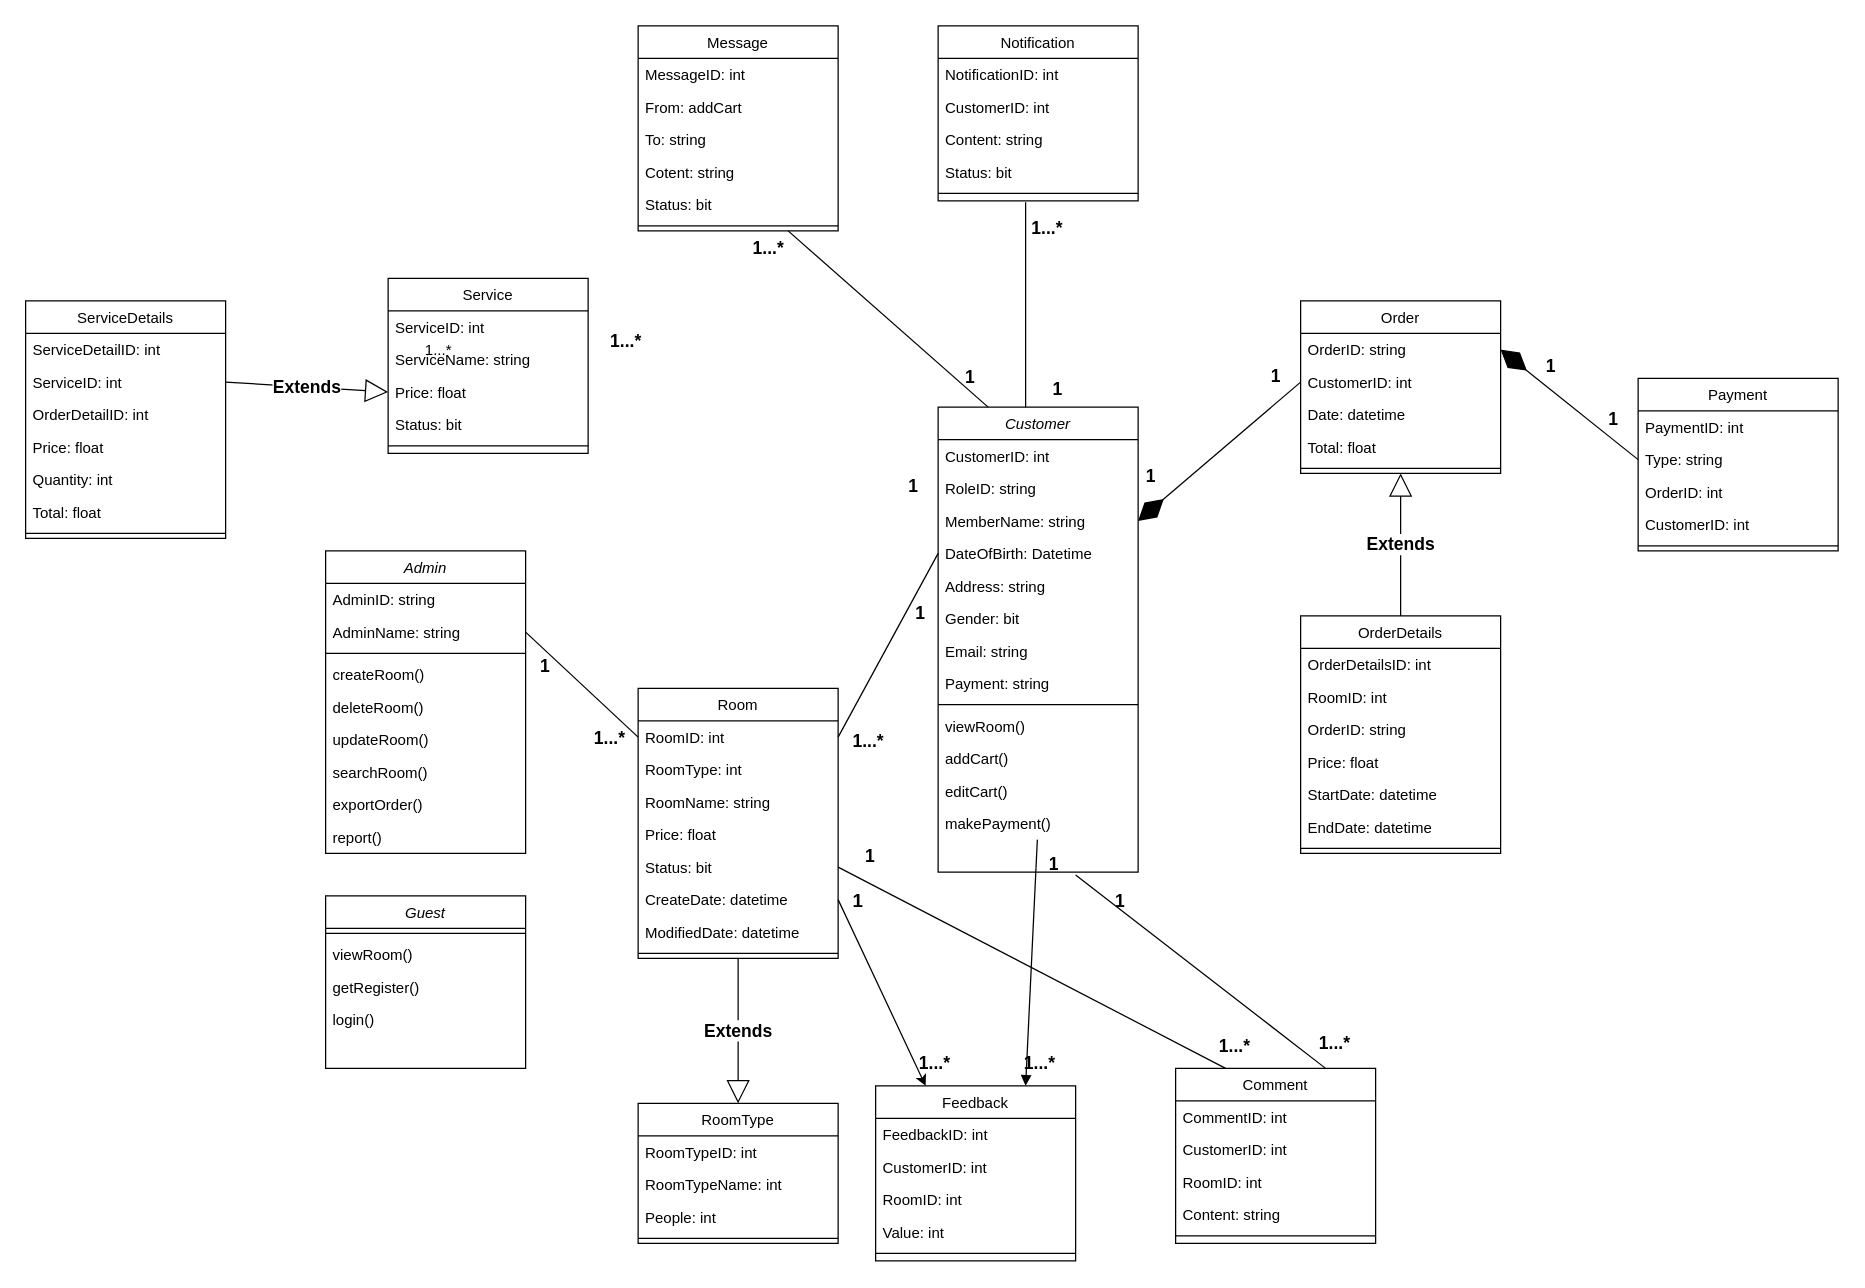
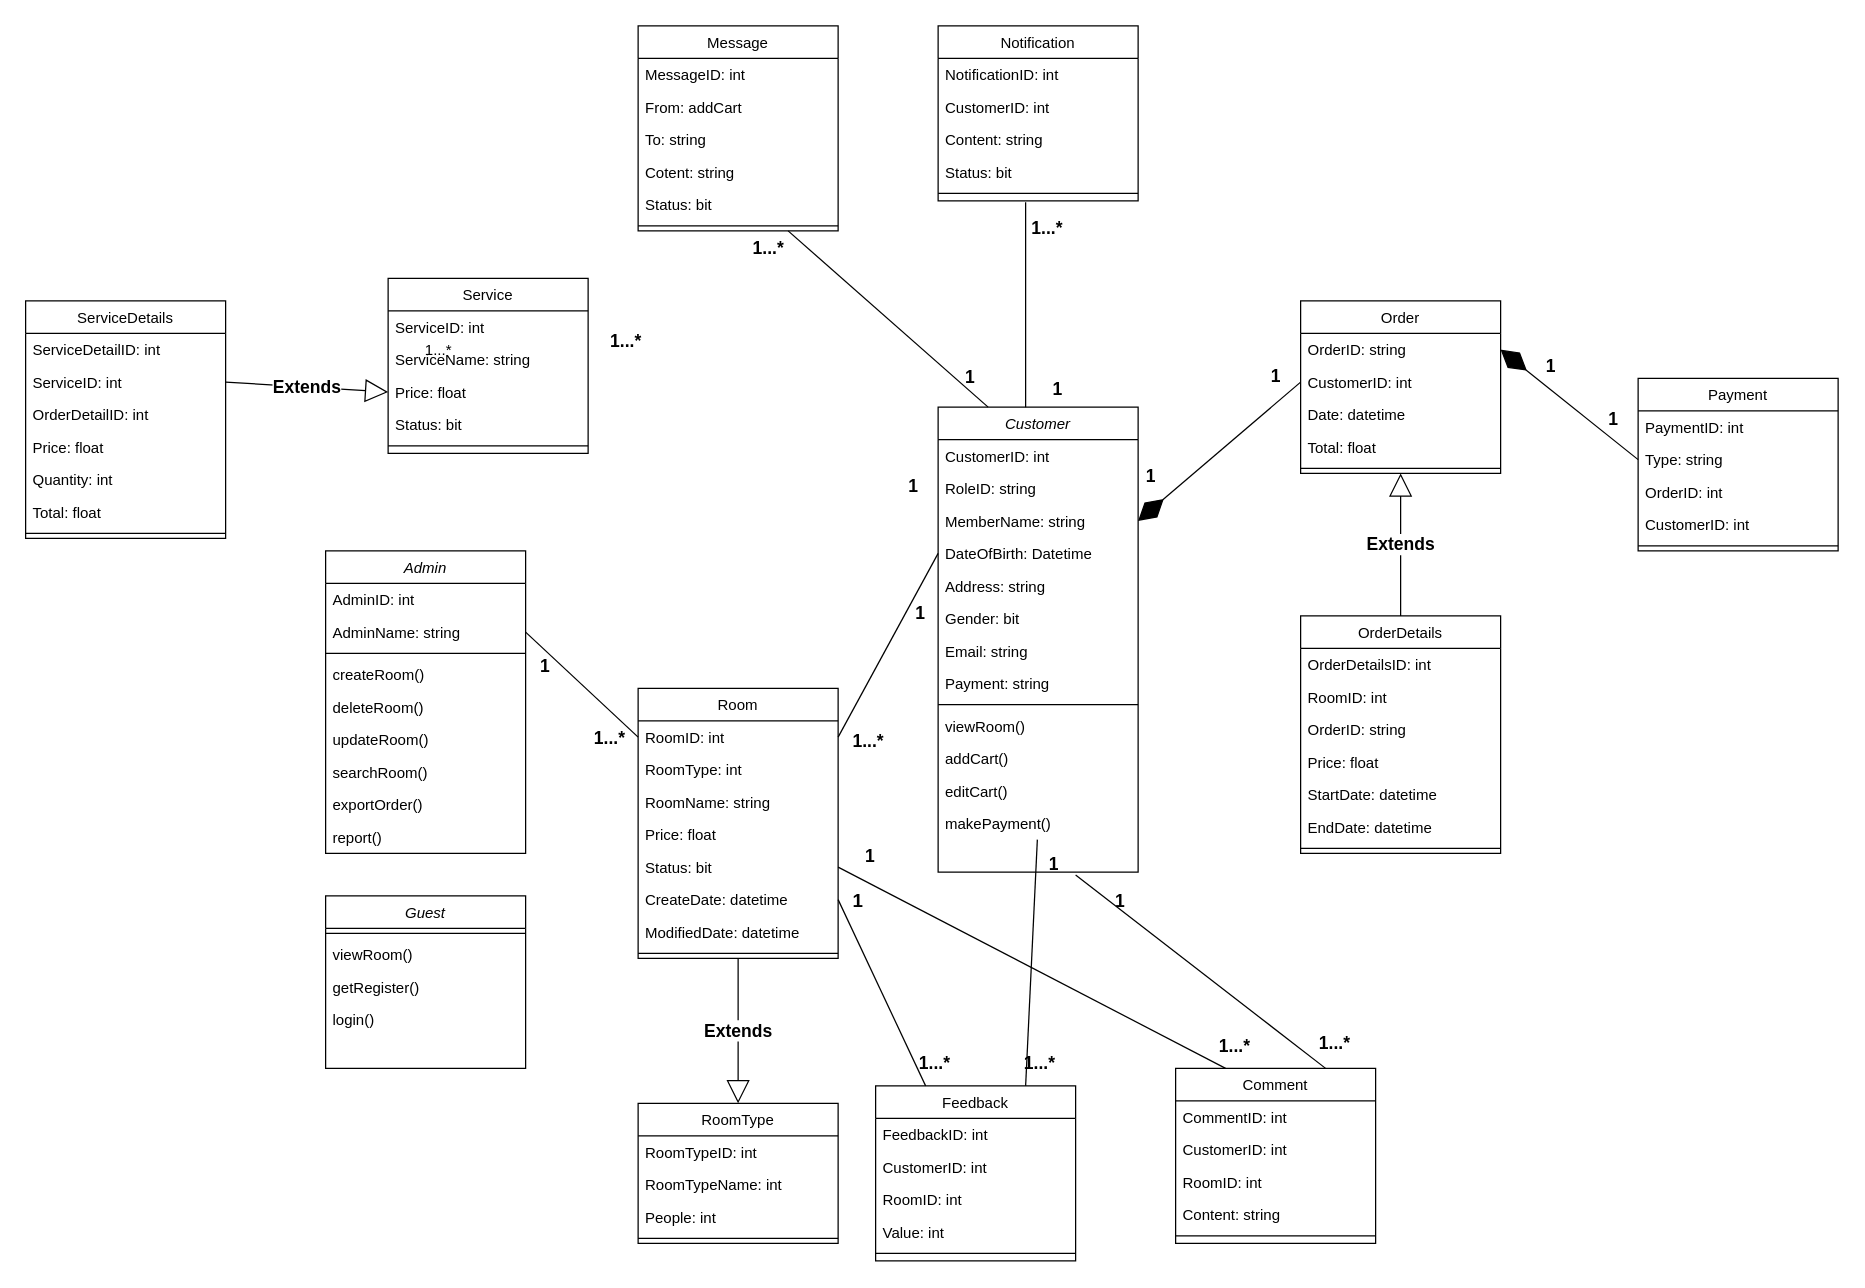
(388, 600) -> (375, 600)
(1026, 1074) -> (1026, 1079)
(921, 1077) -> (923, 1079)
